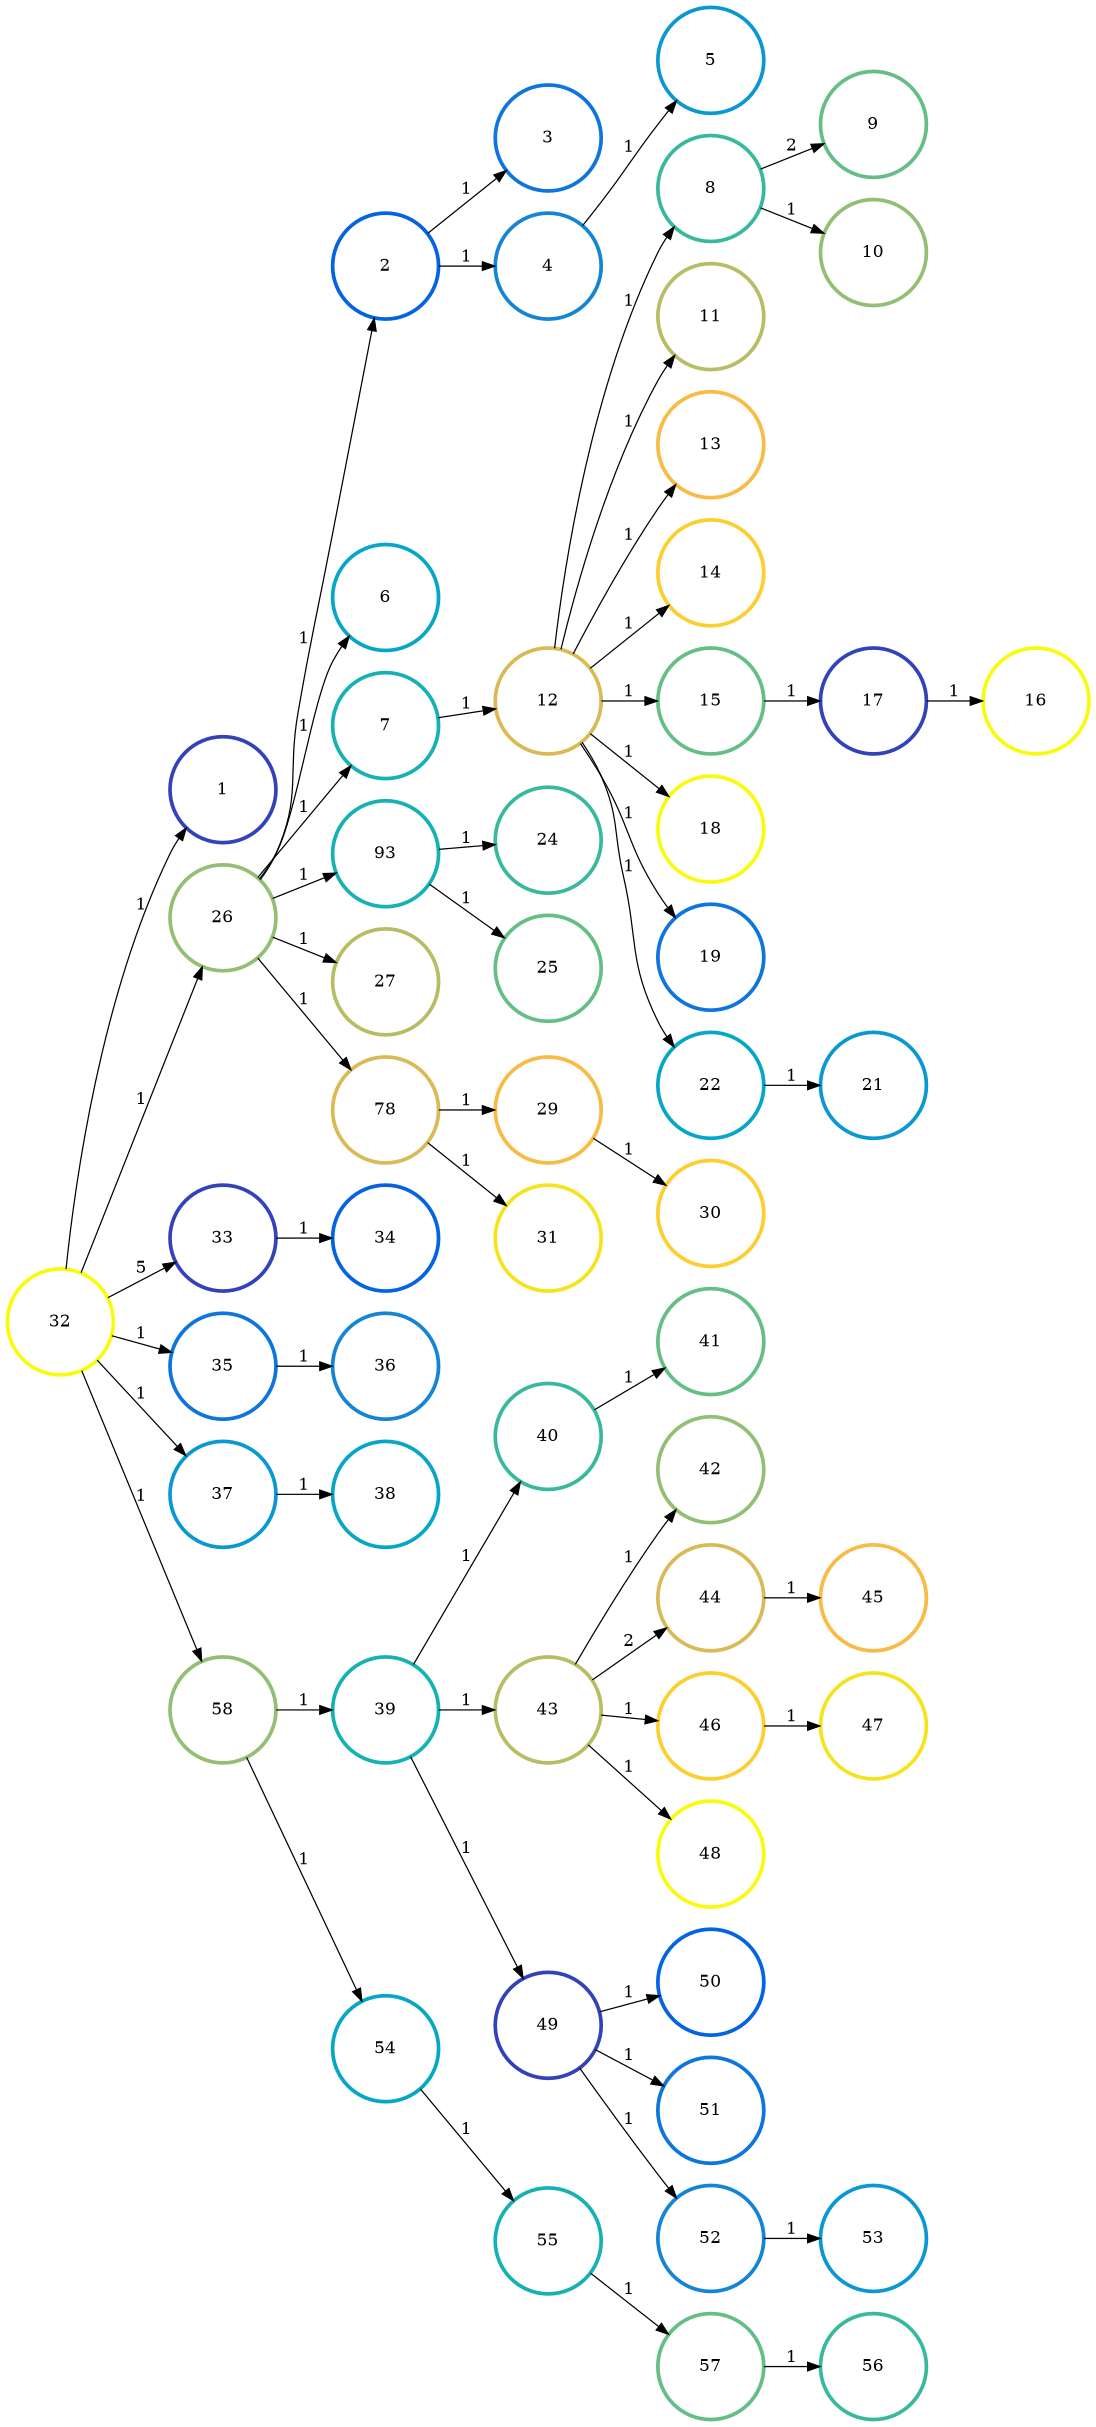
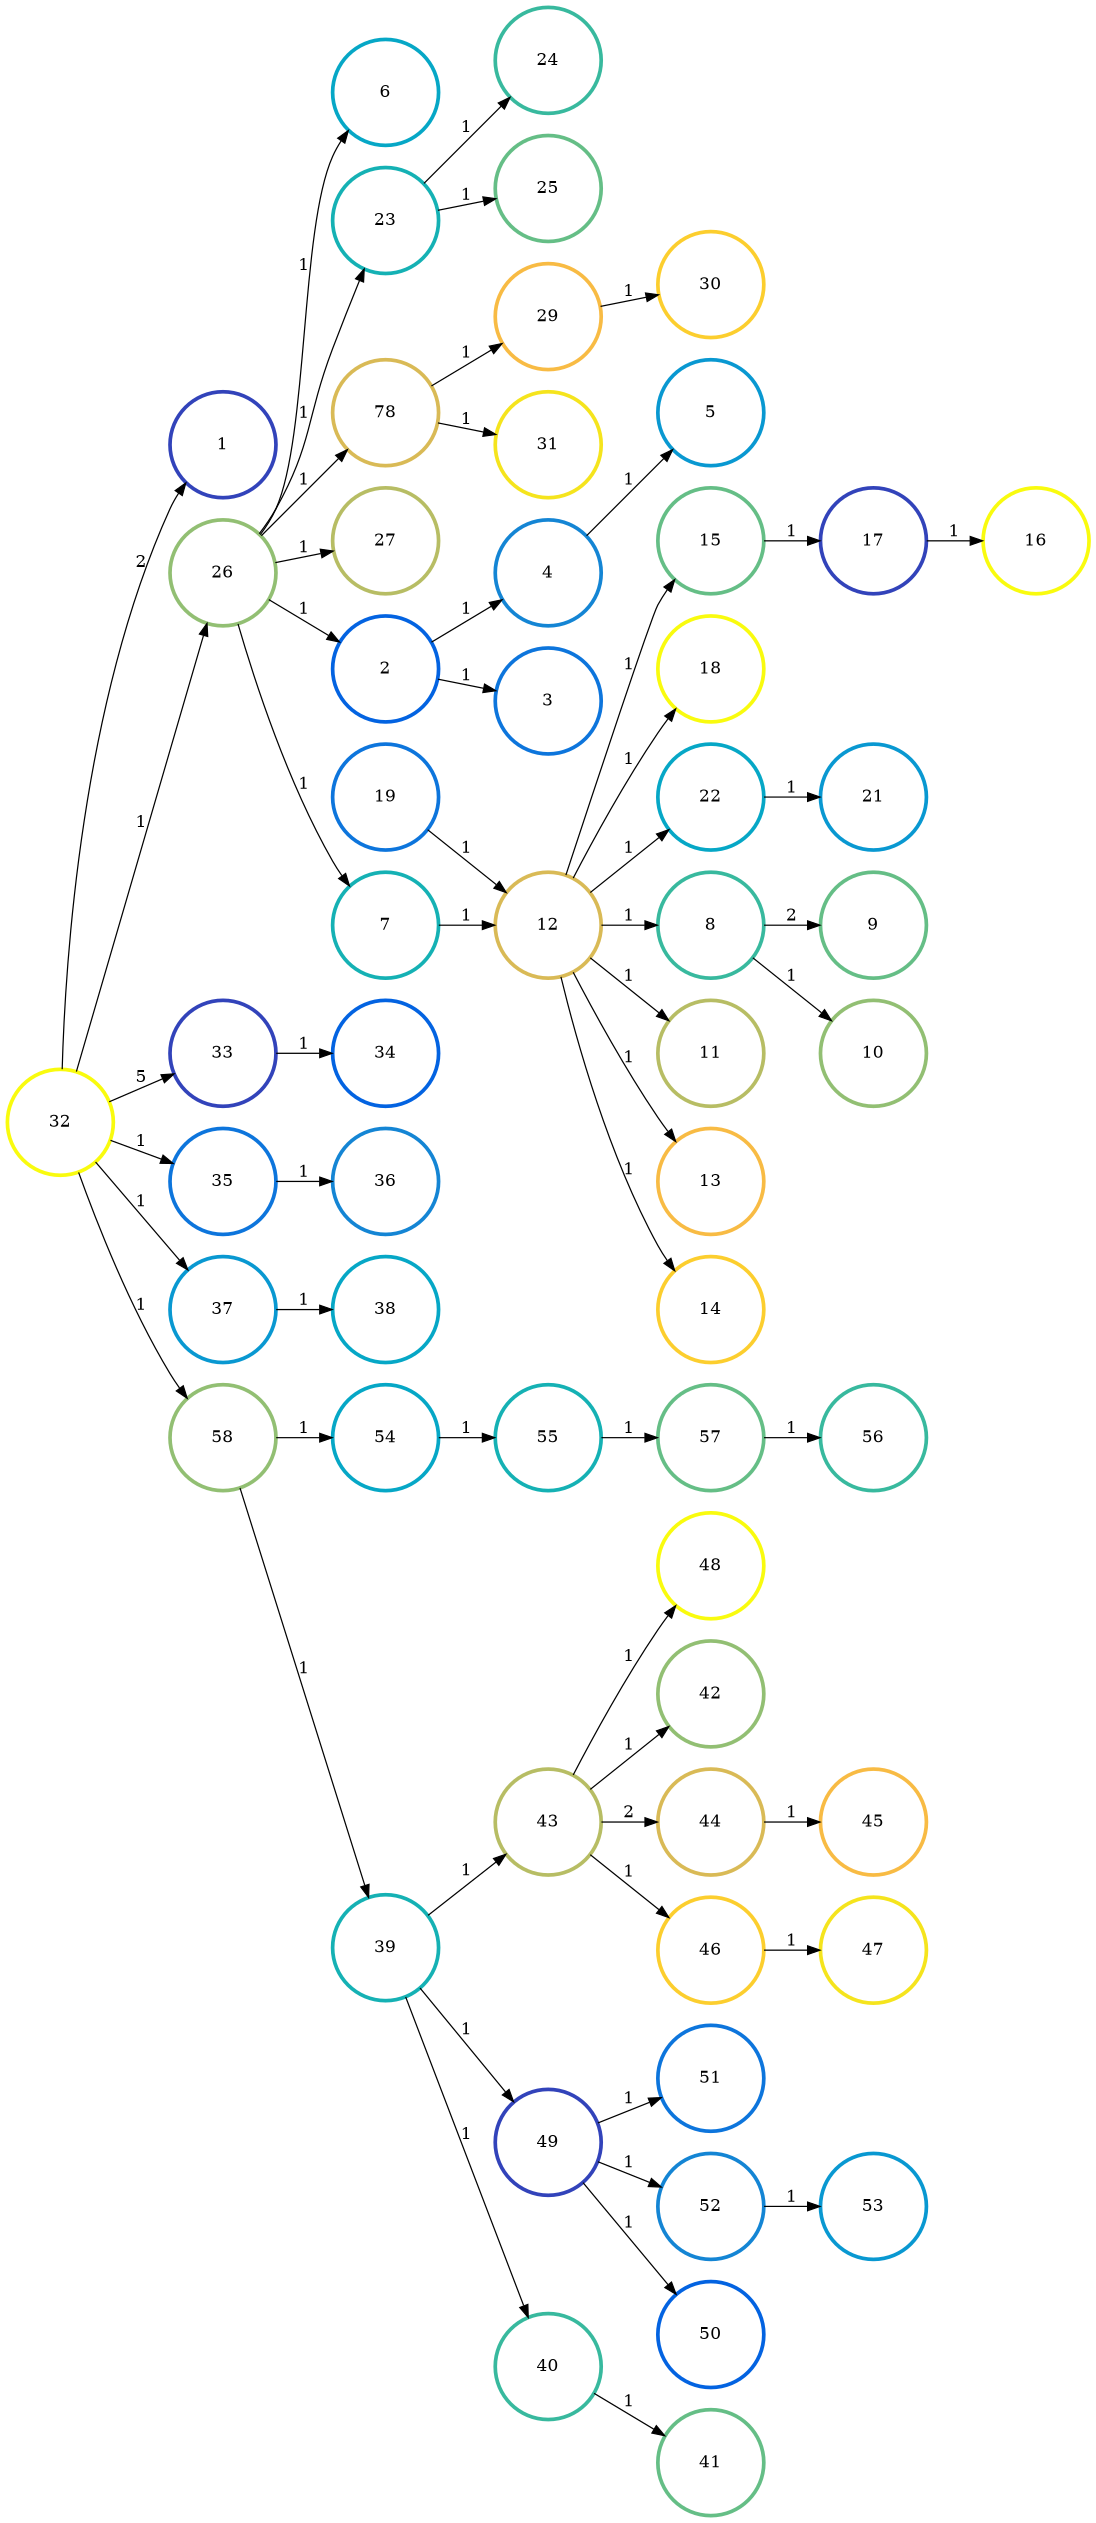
(625, 825) -> (462, 857)
(386, 854) -> (386, 221)
(142, 905) -> (142, 562)
